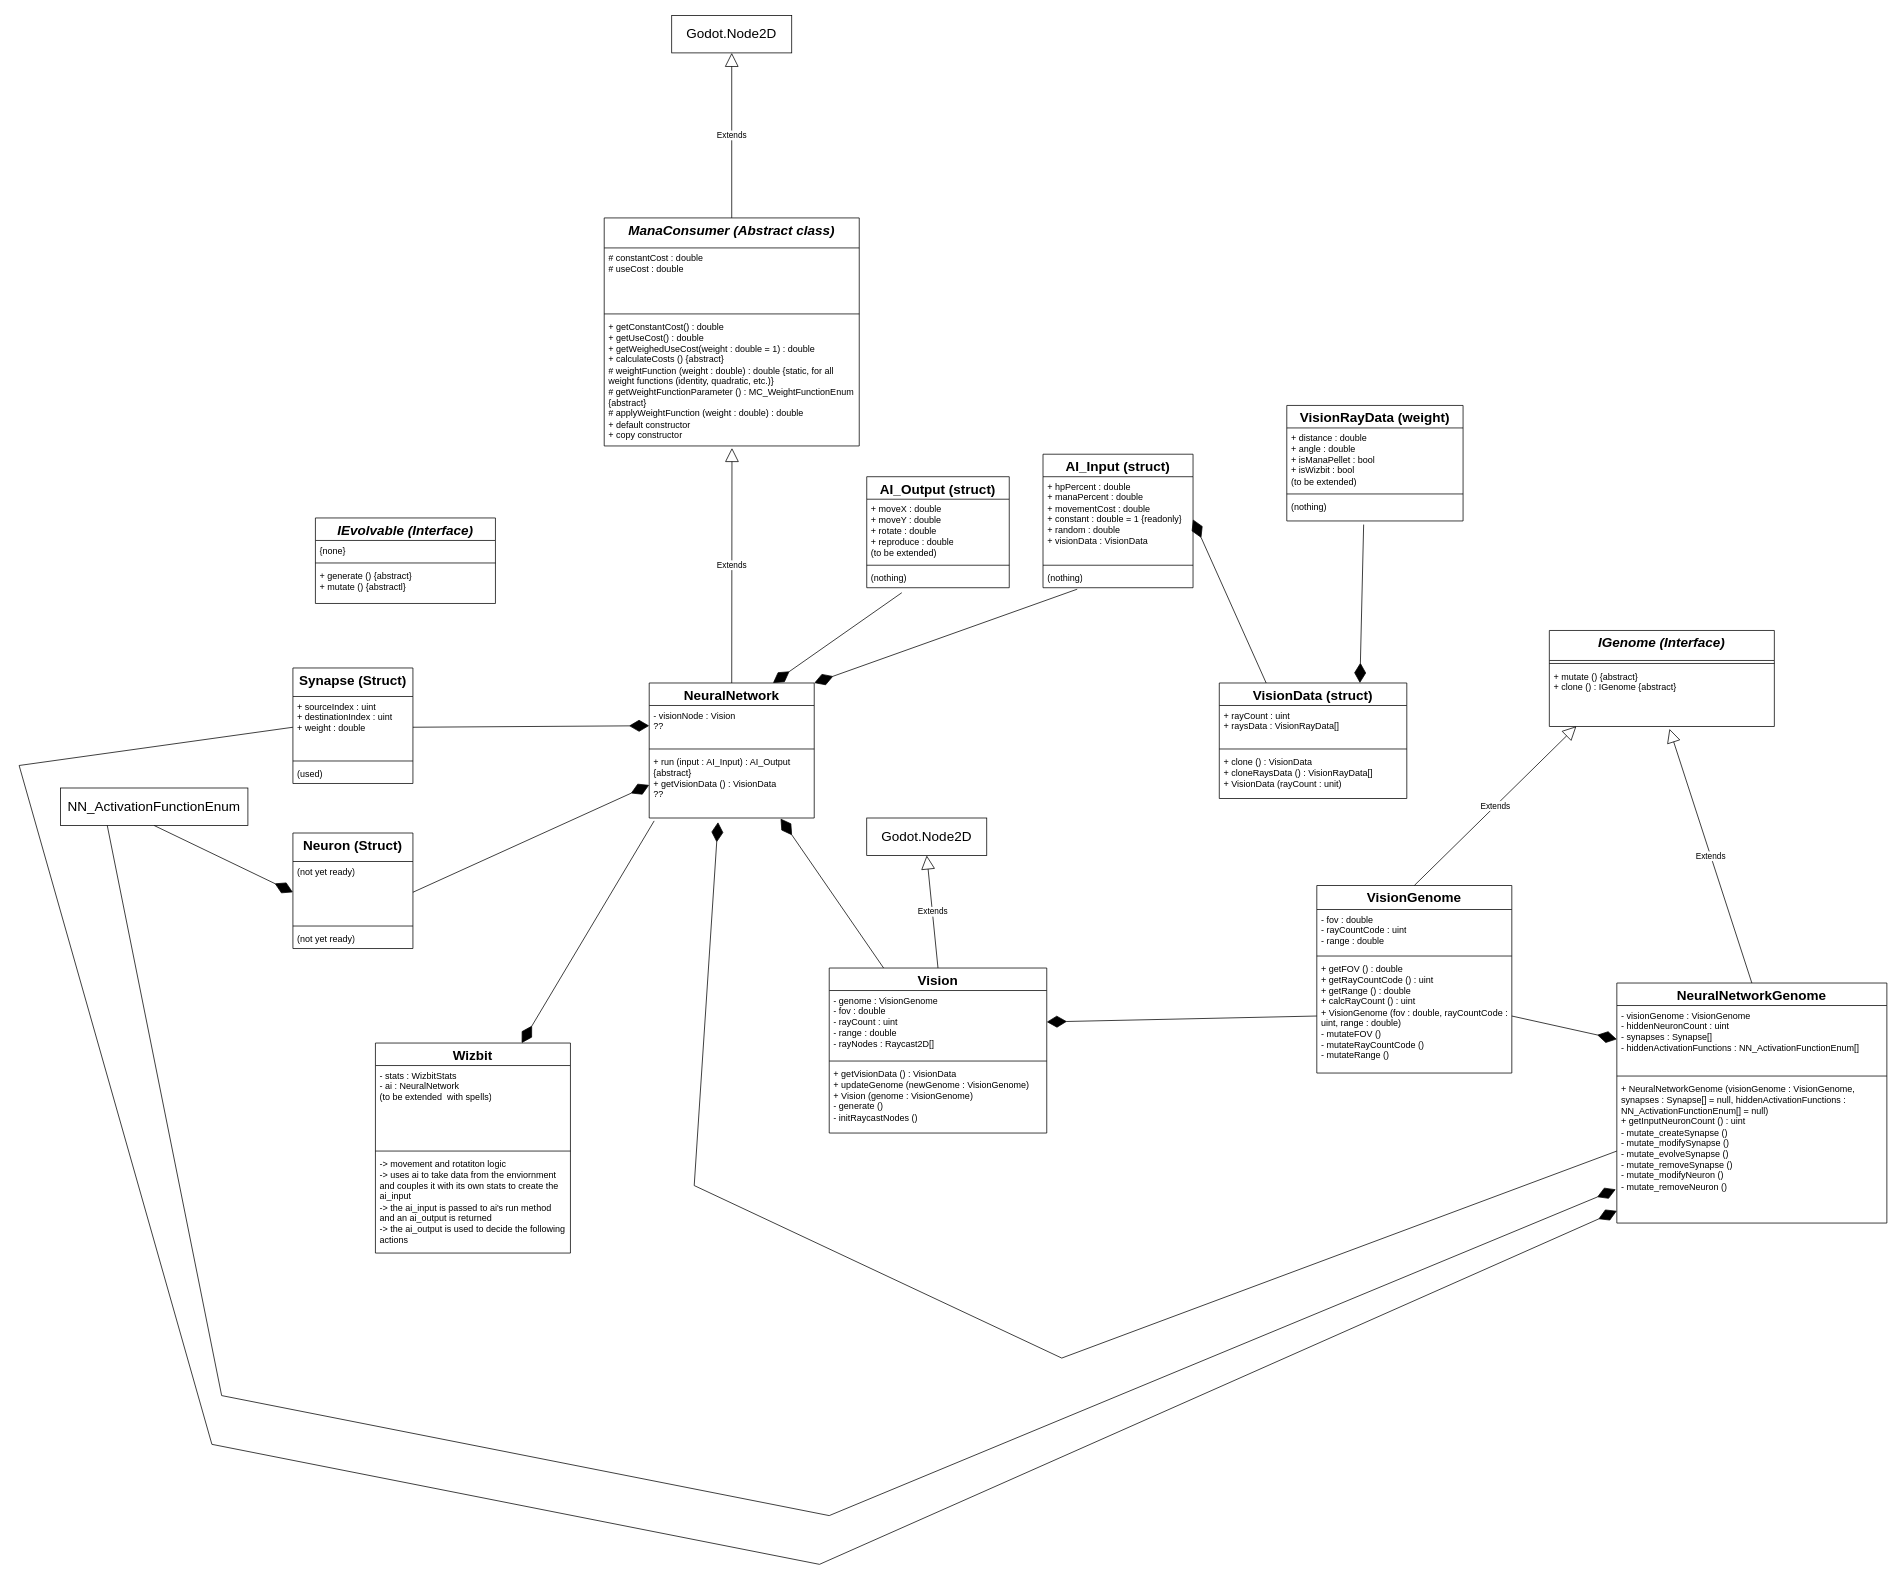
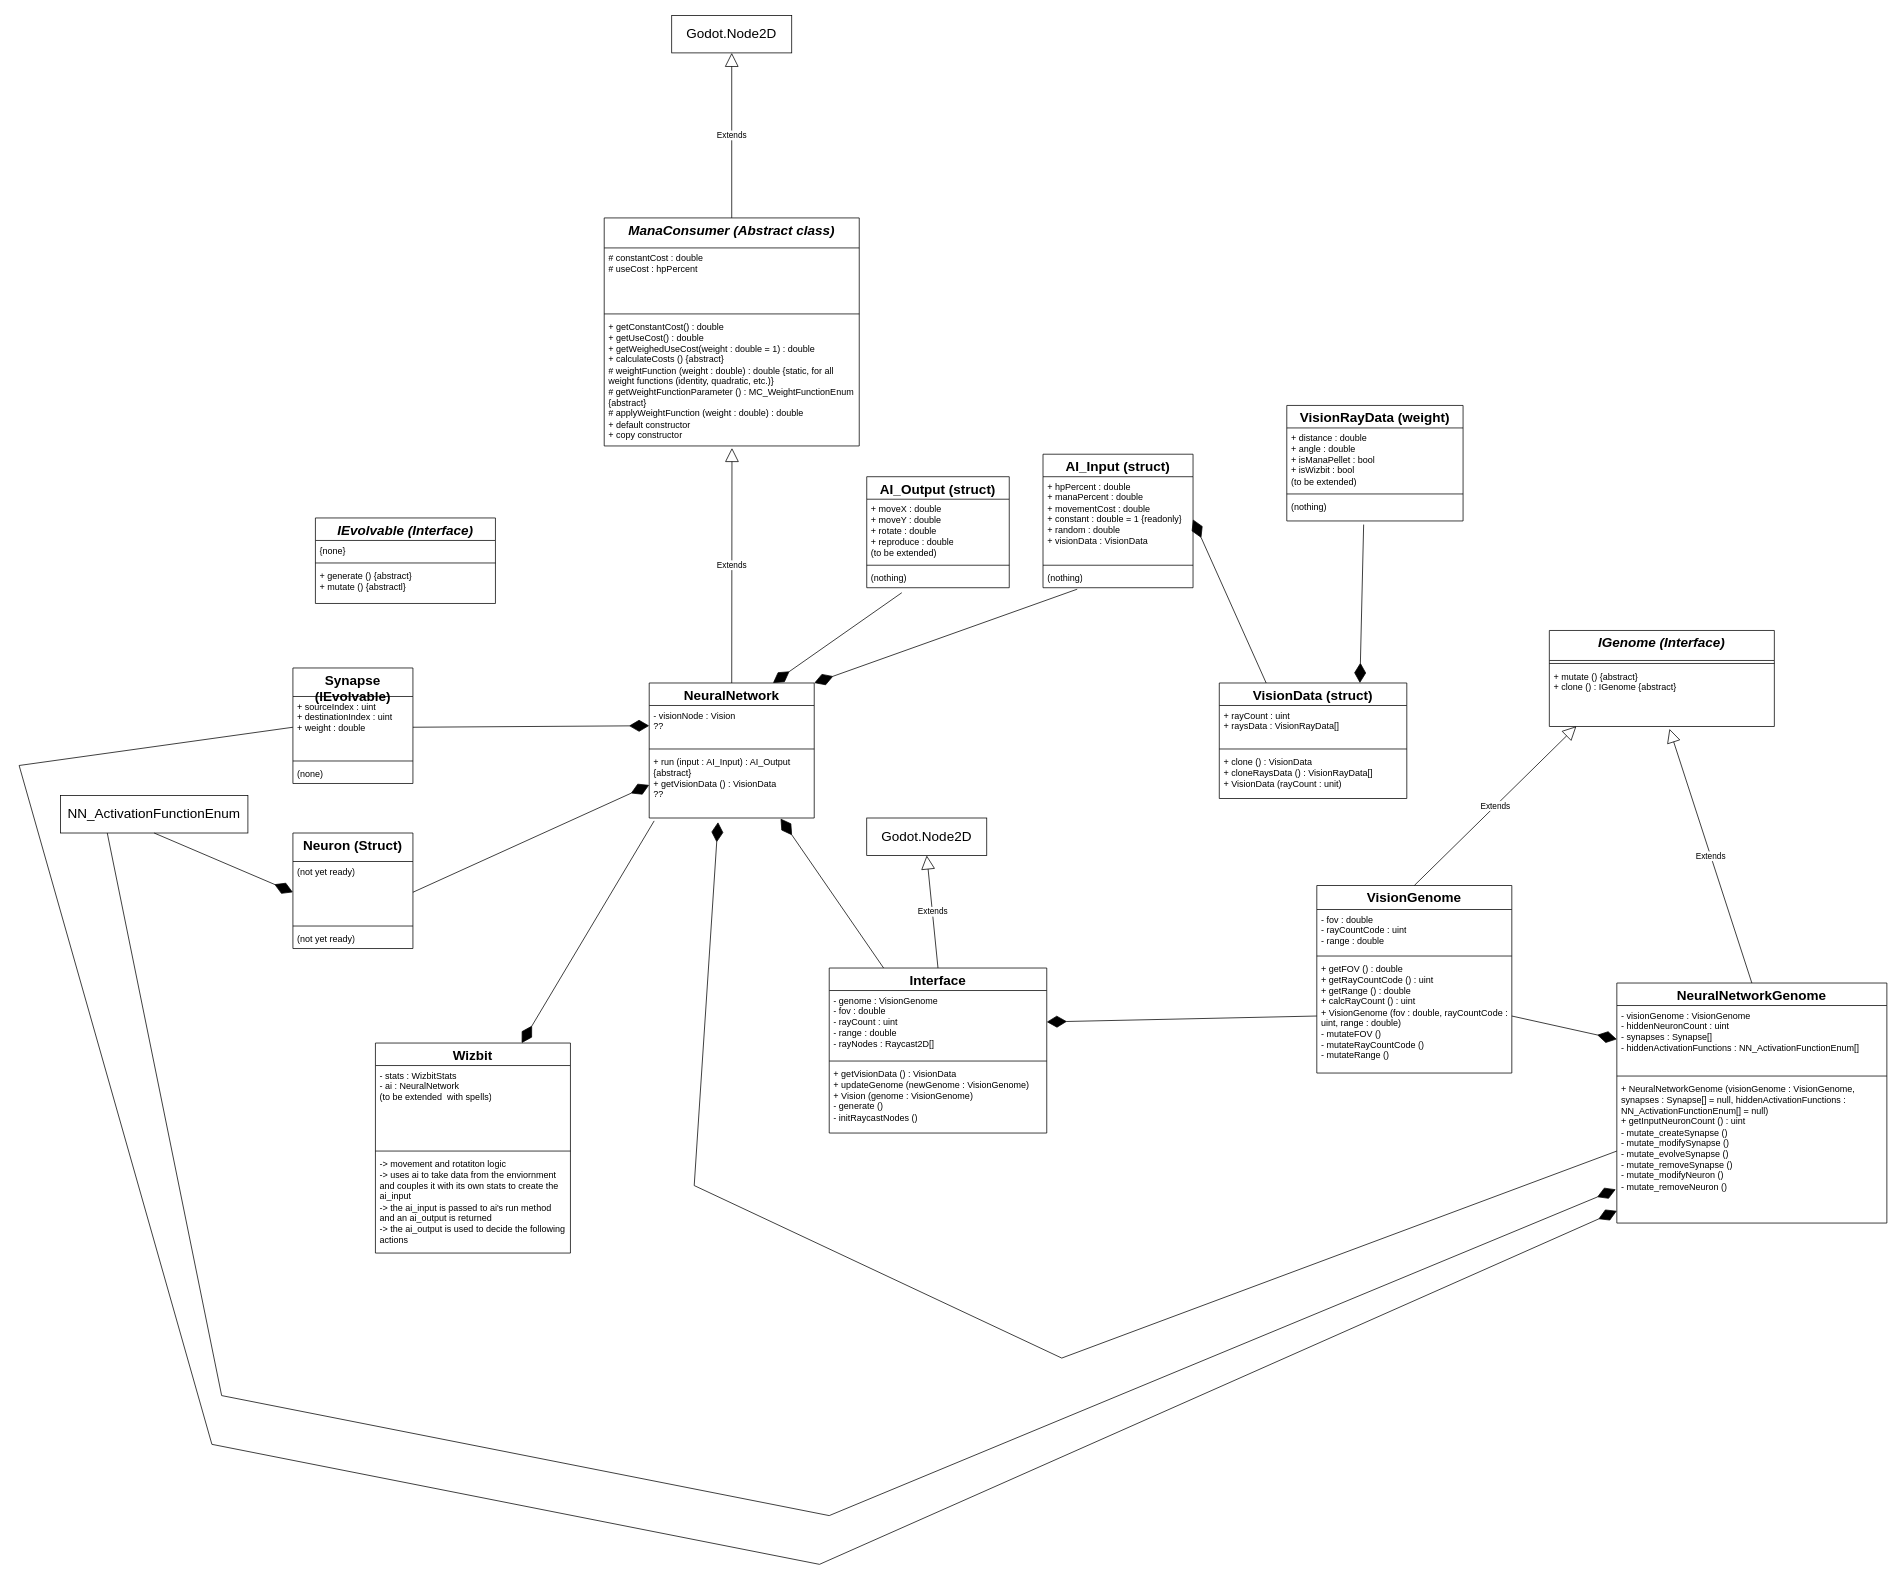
(661, 264) -> (661, 264)
(353, 679) -> (353, 679)
(312, 775) -> (312, 775)
(154, 807) -> (154, 814)
(938, 979) -> (938, 979)
